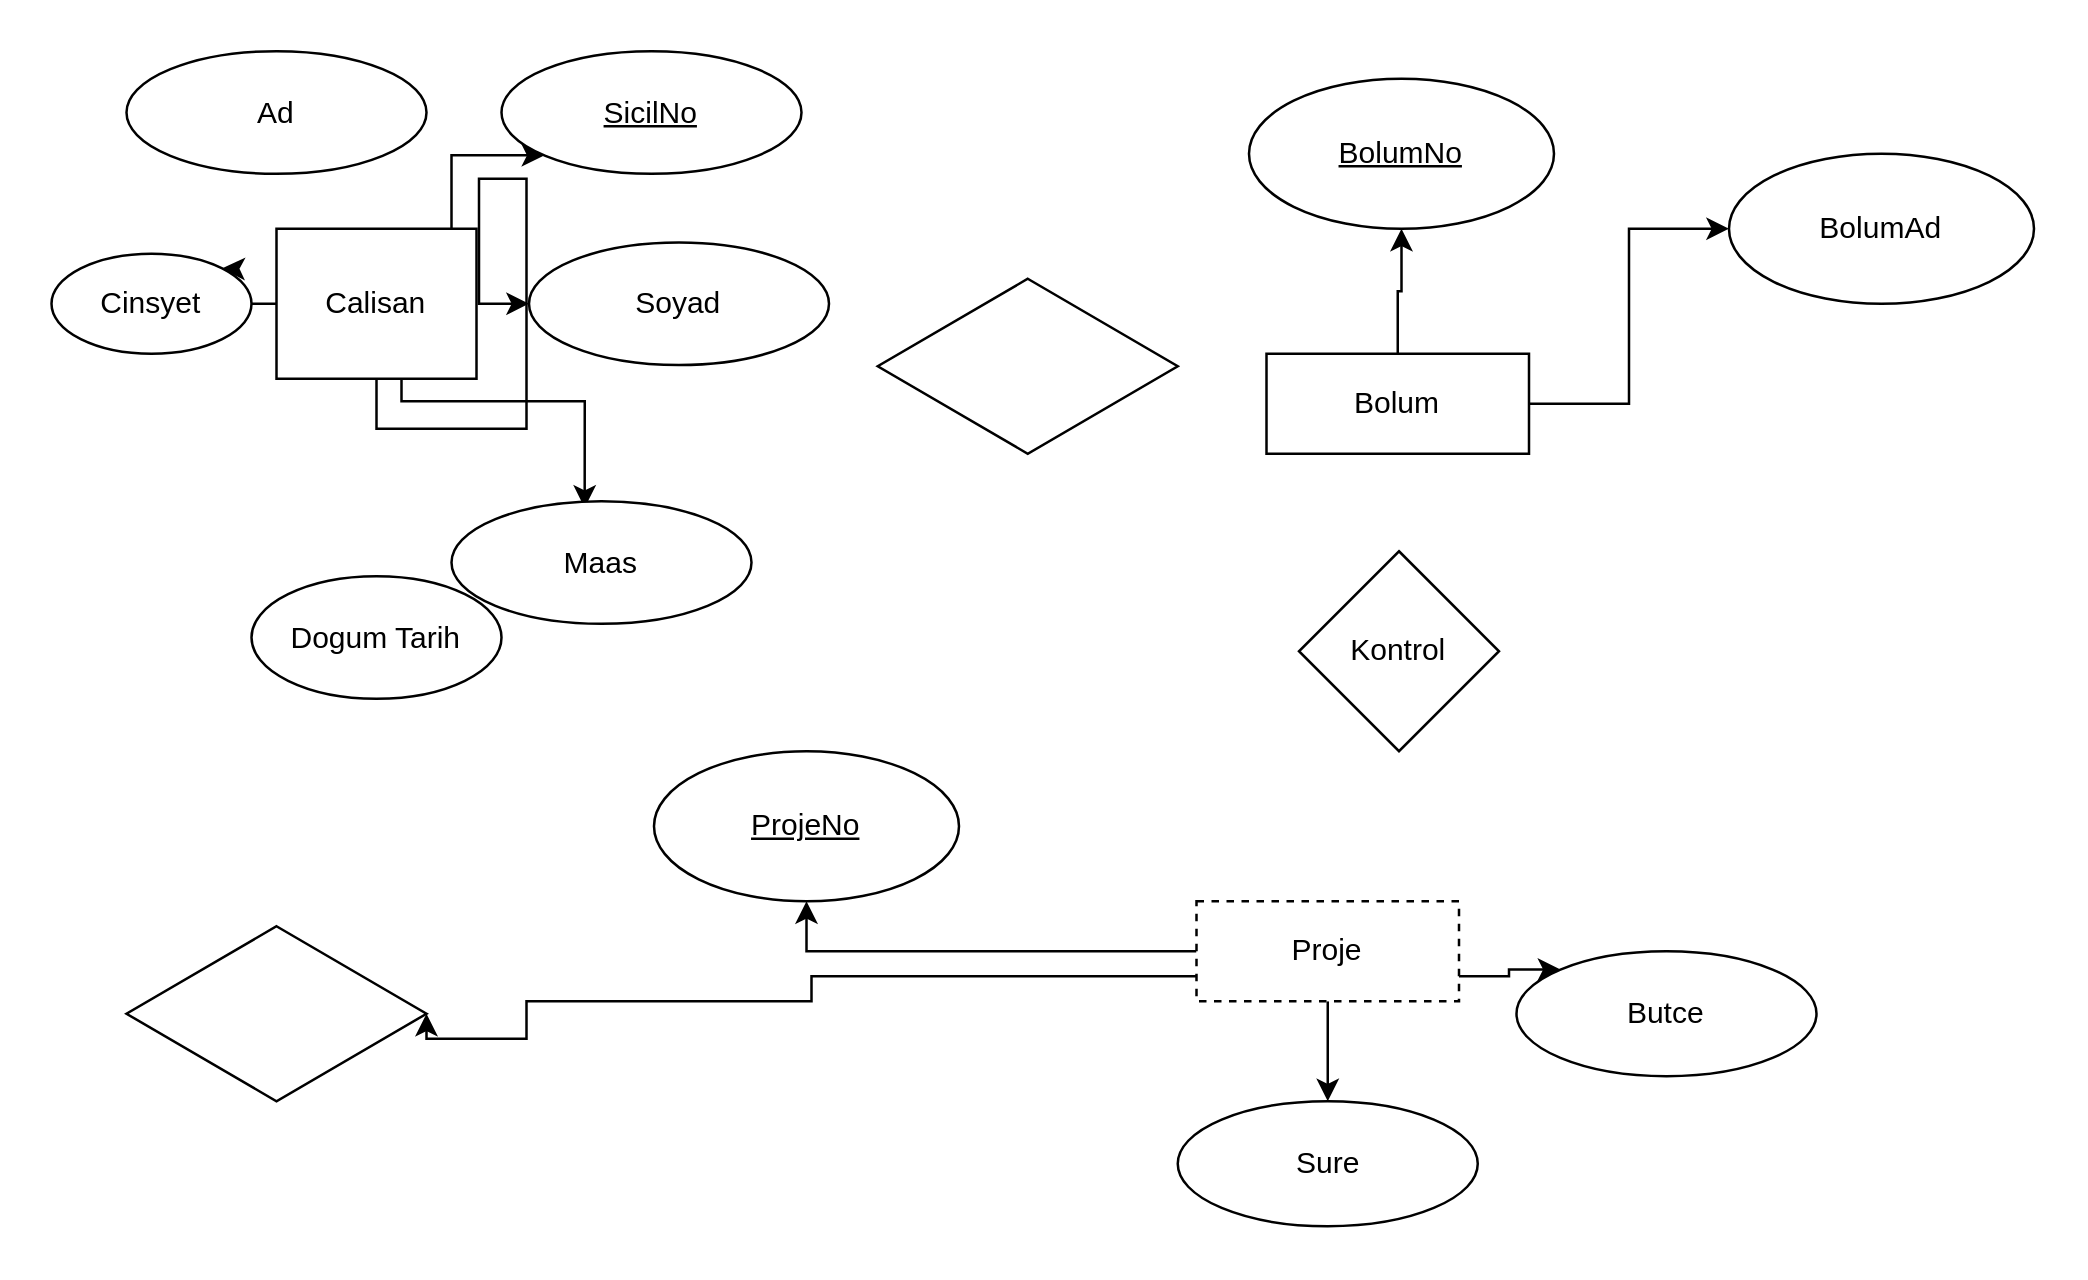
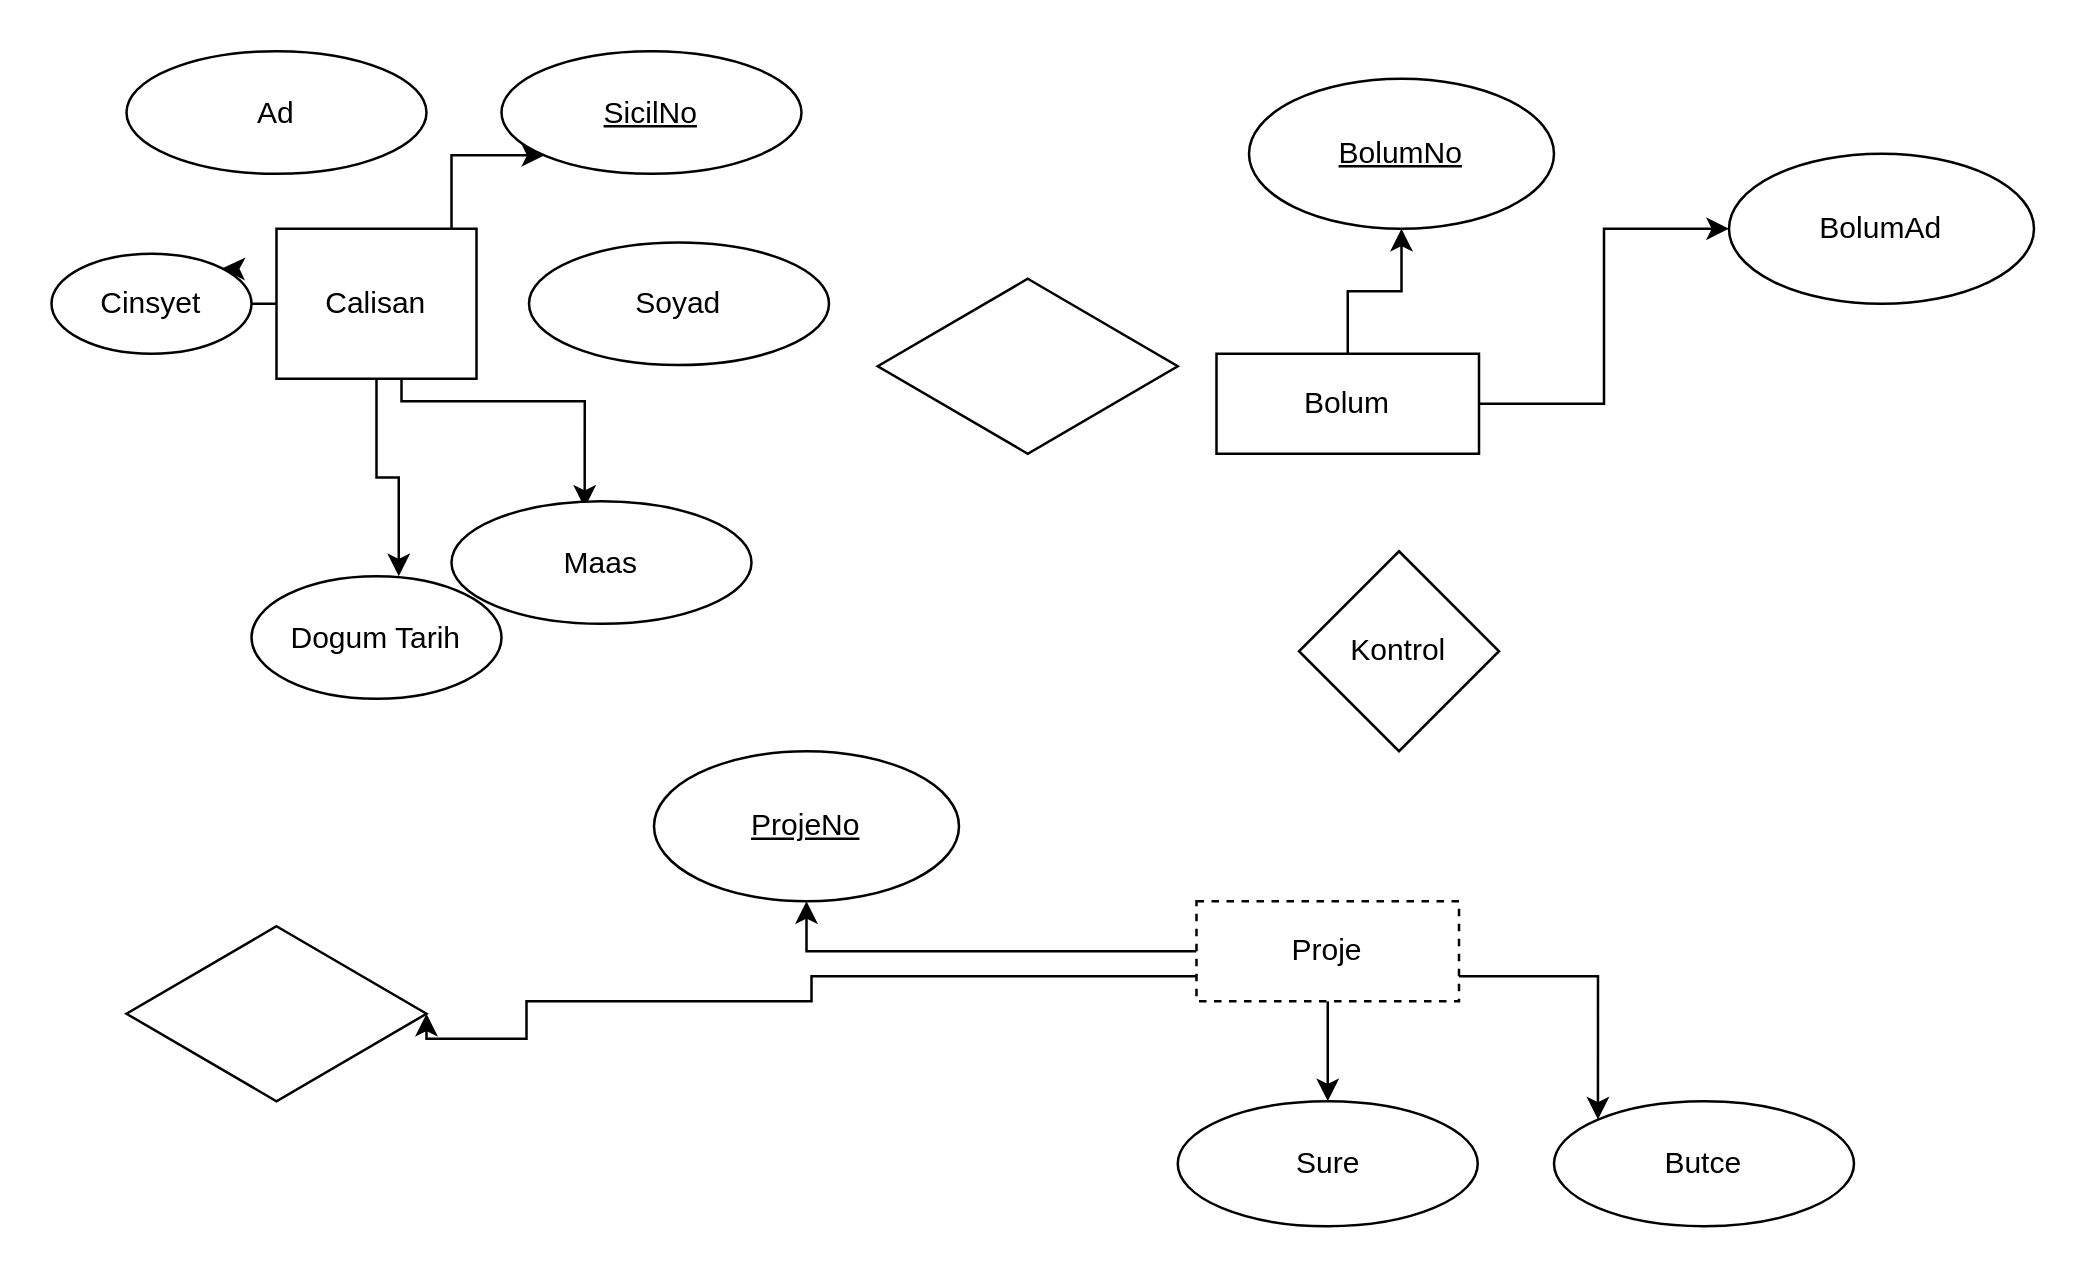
(526, 185) -> (399, 482)
(1398, 404) -> (1348, 404)
(1666, 1014) -> (1704, 1164)
